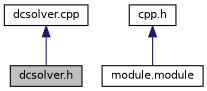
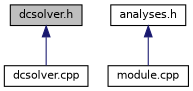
(153, 15) -> (148, 15)
(46, 51) -> (46, 51)
(153, 76) -> (148, 76)
